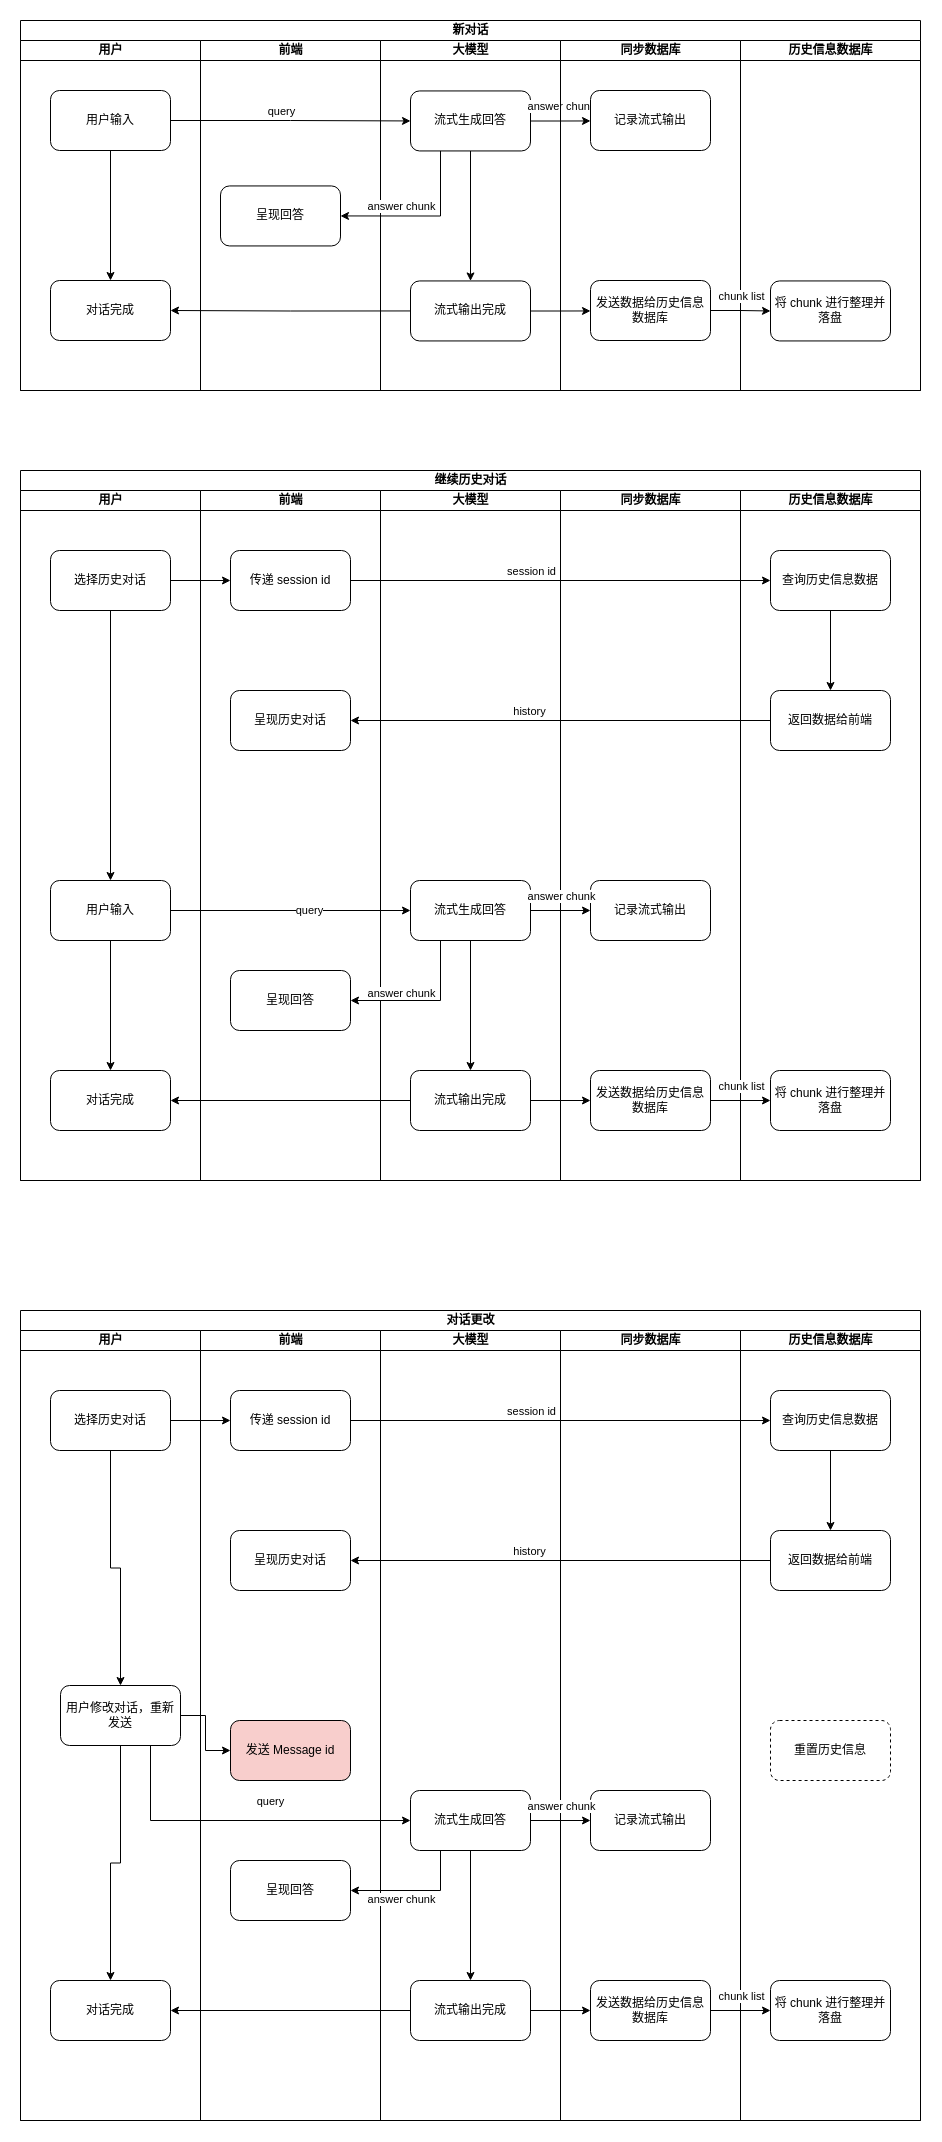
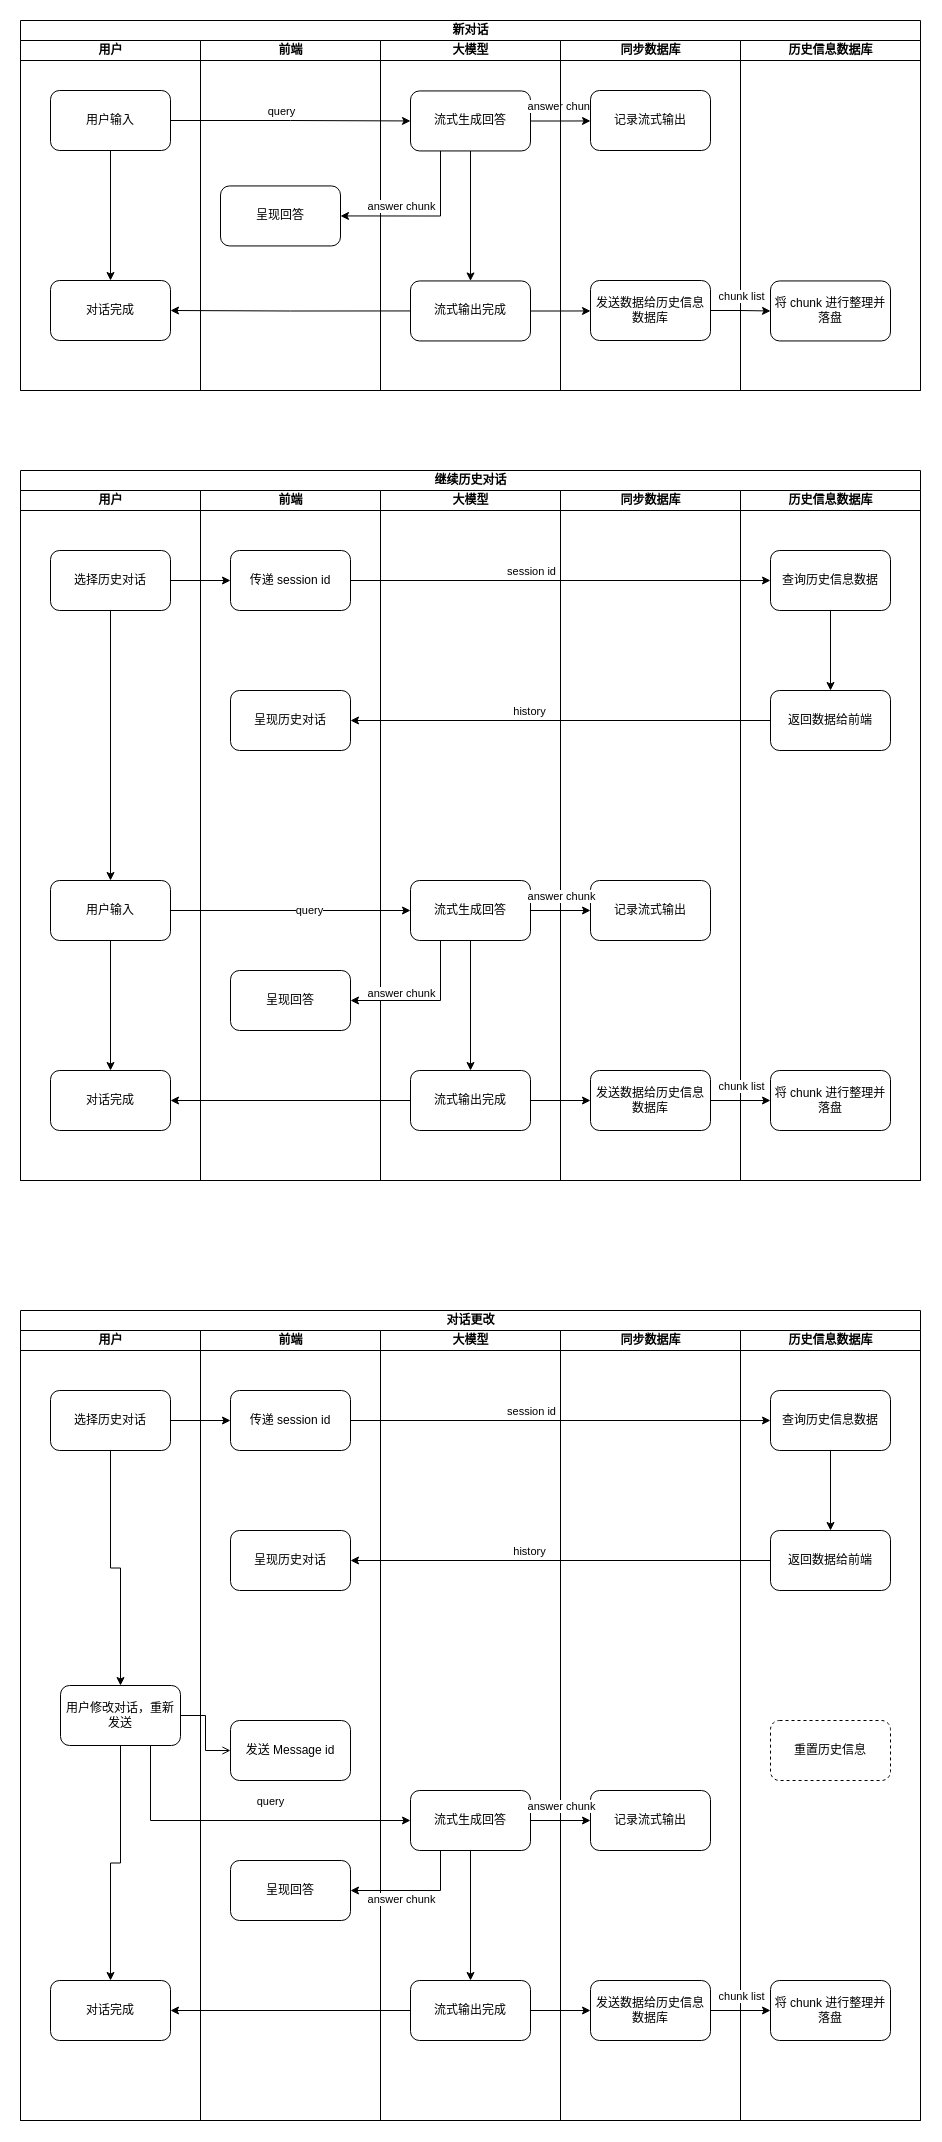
(222, 1751) -> (224, 1751)
(291, 1751) -> (291, 1751)
